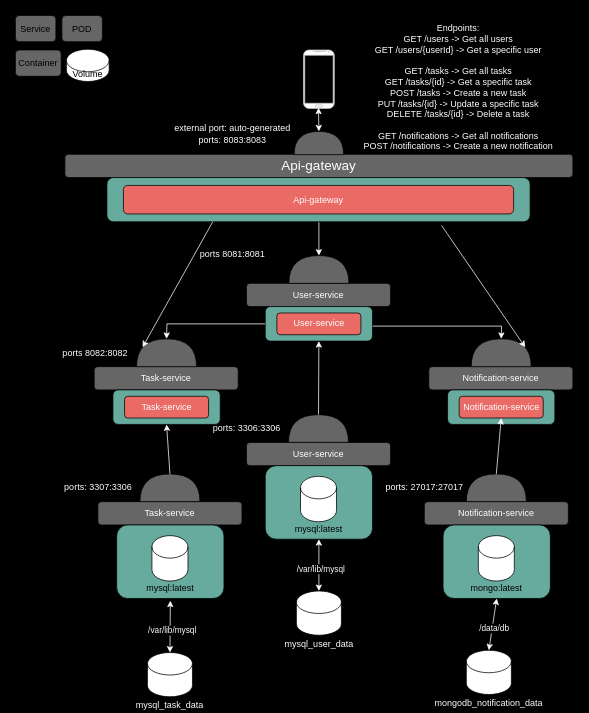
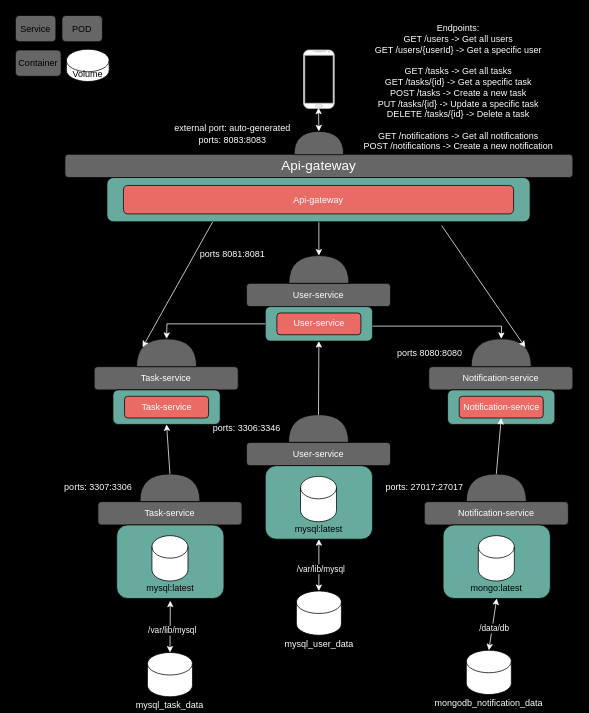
(95, 353) -> none
none -> (430, 353)
(247, 428) -> (247, 428)
